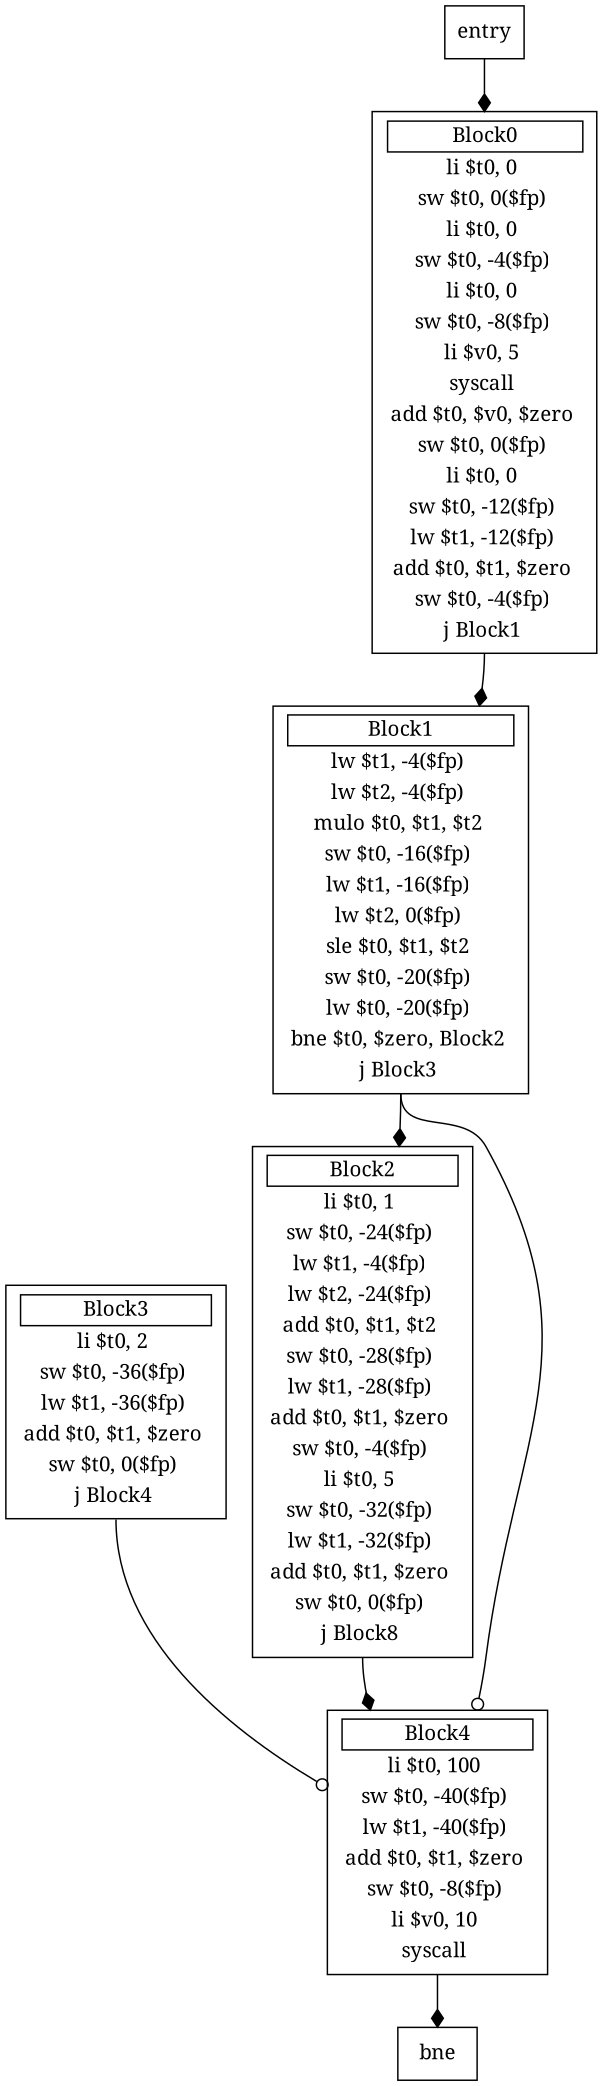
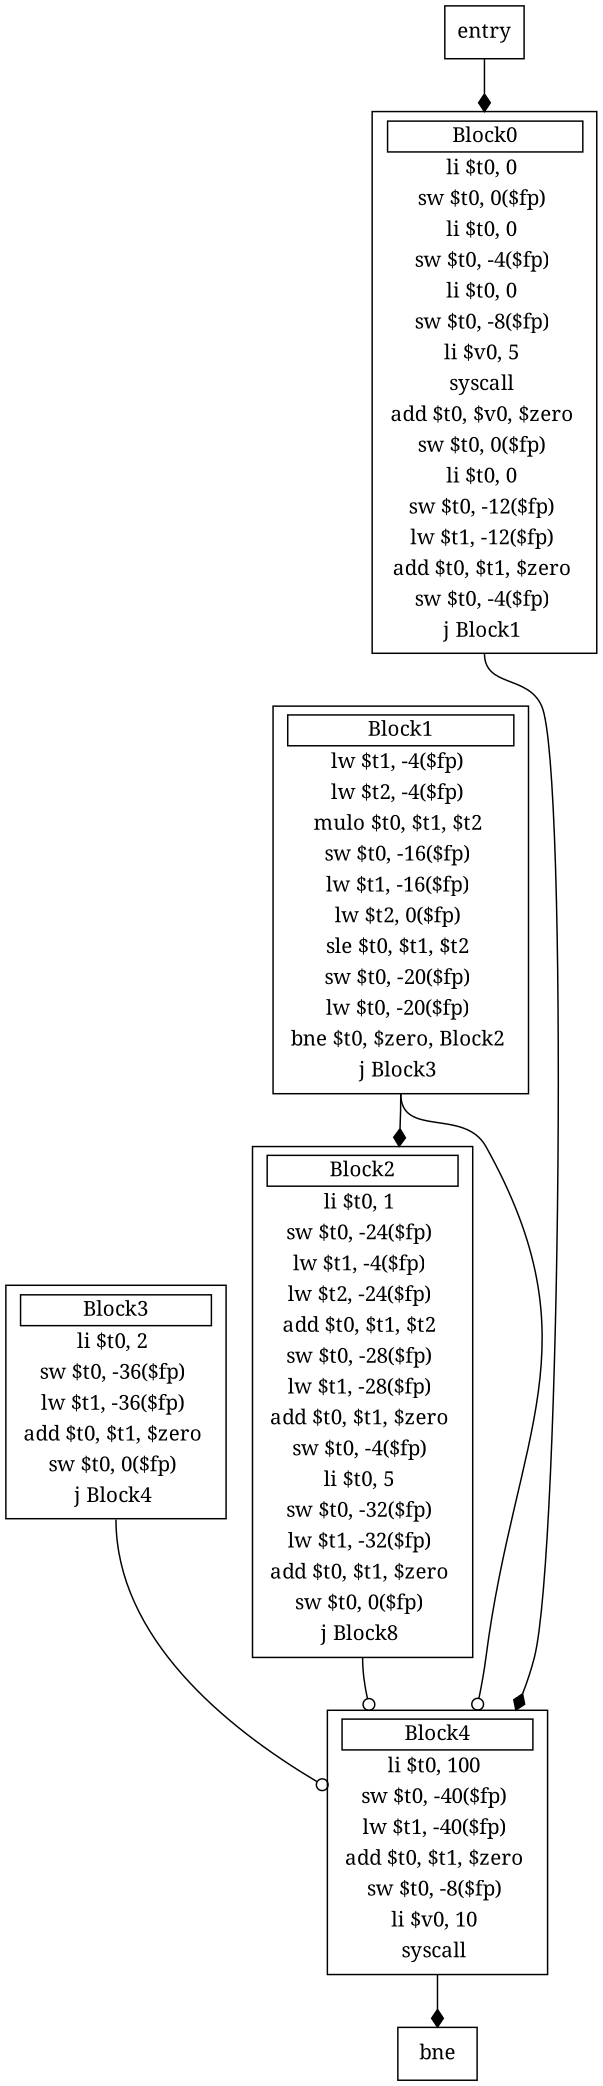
(484, 671) -> (558, 1160)
(364, 1678) -> (364, 1678)
